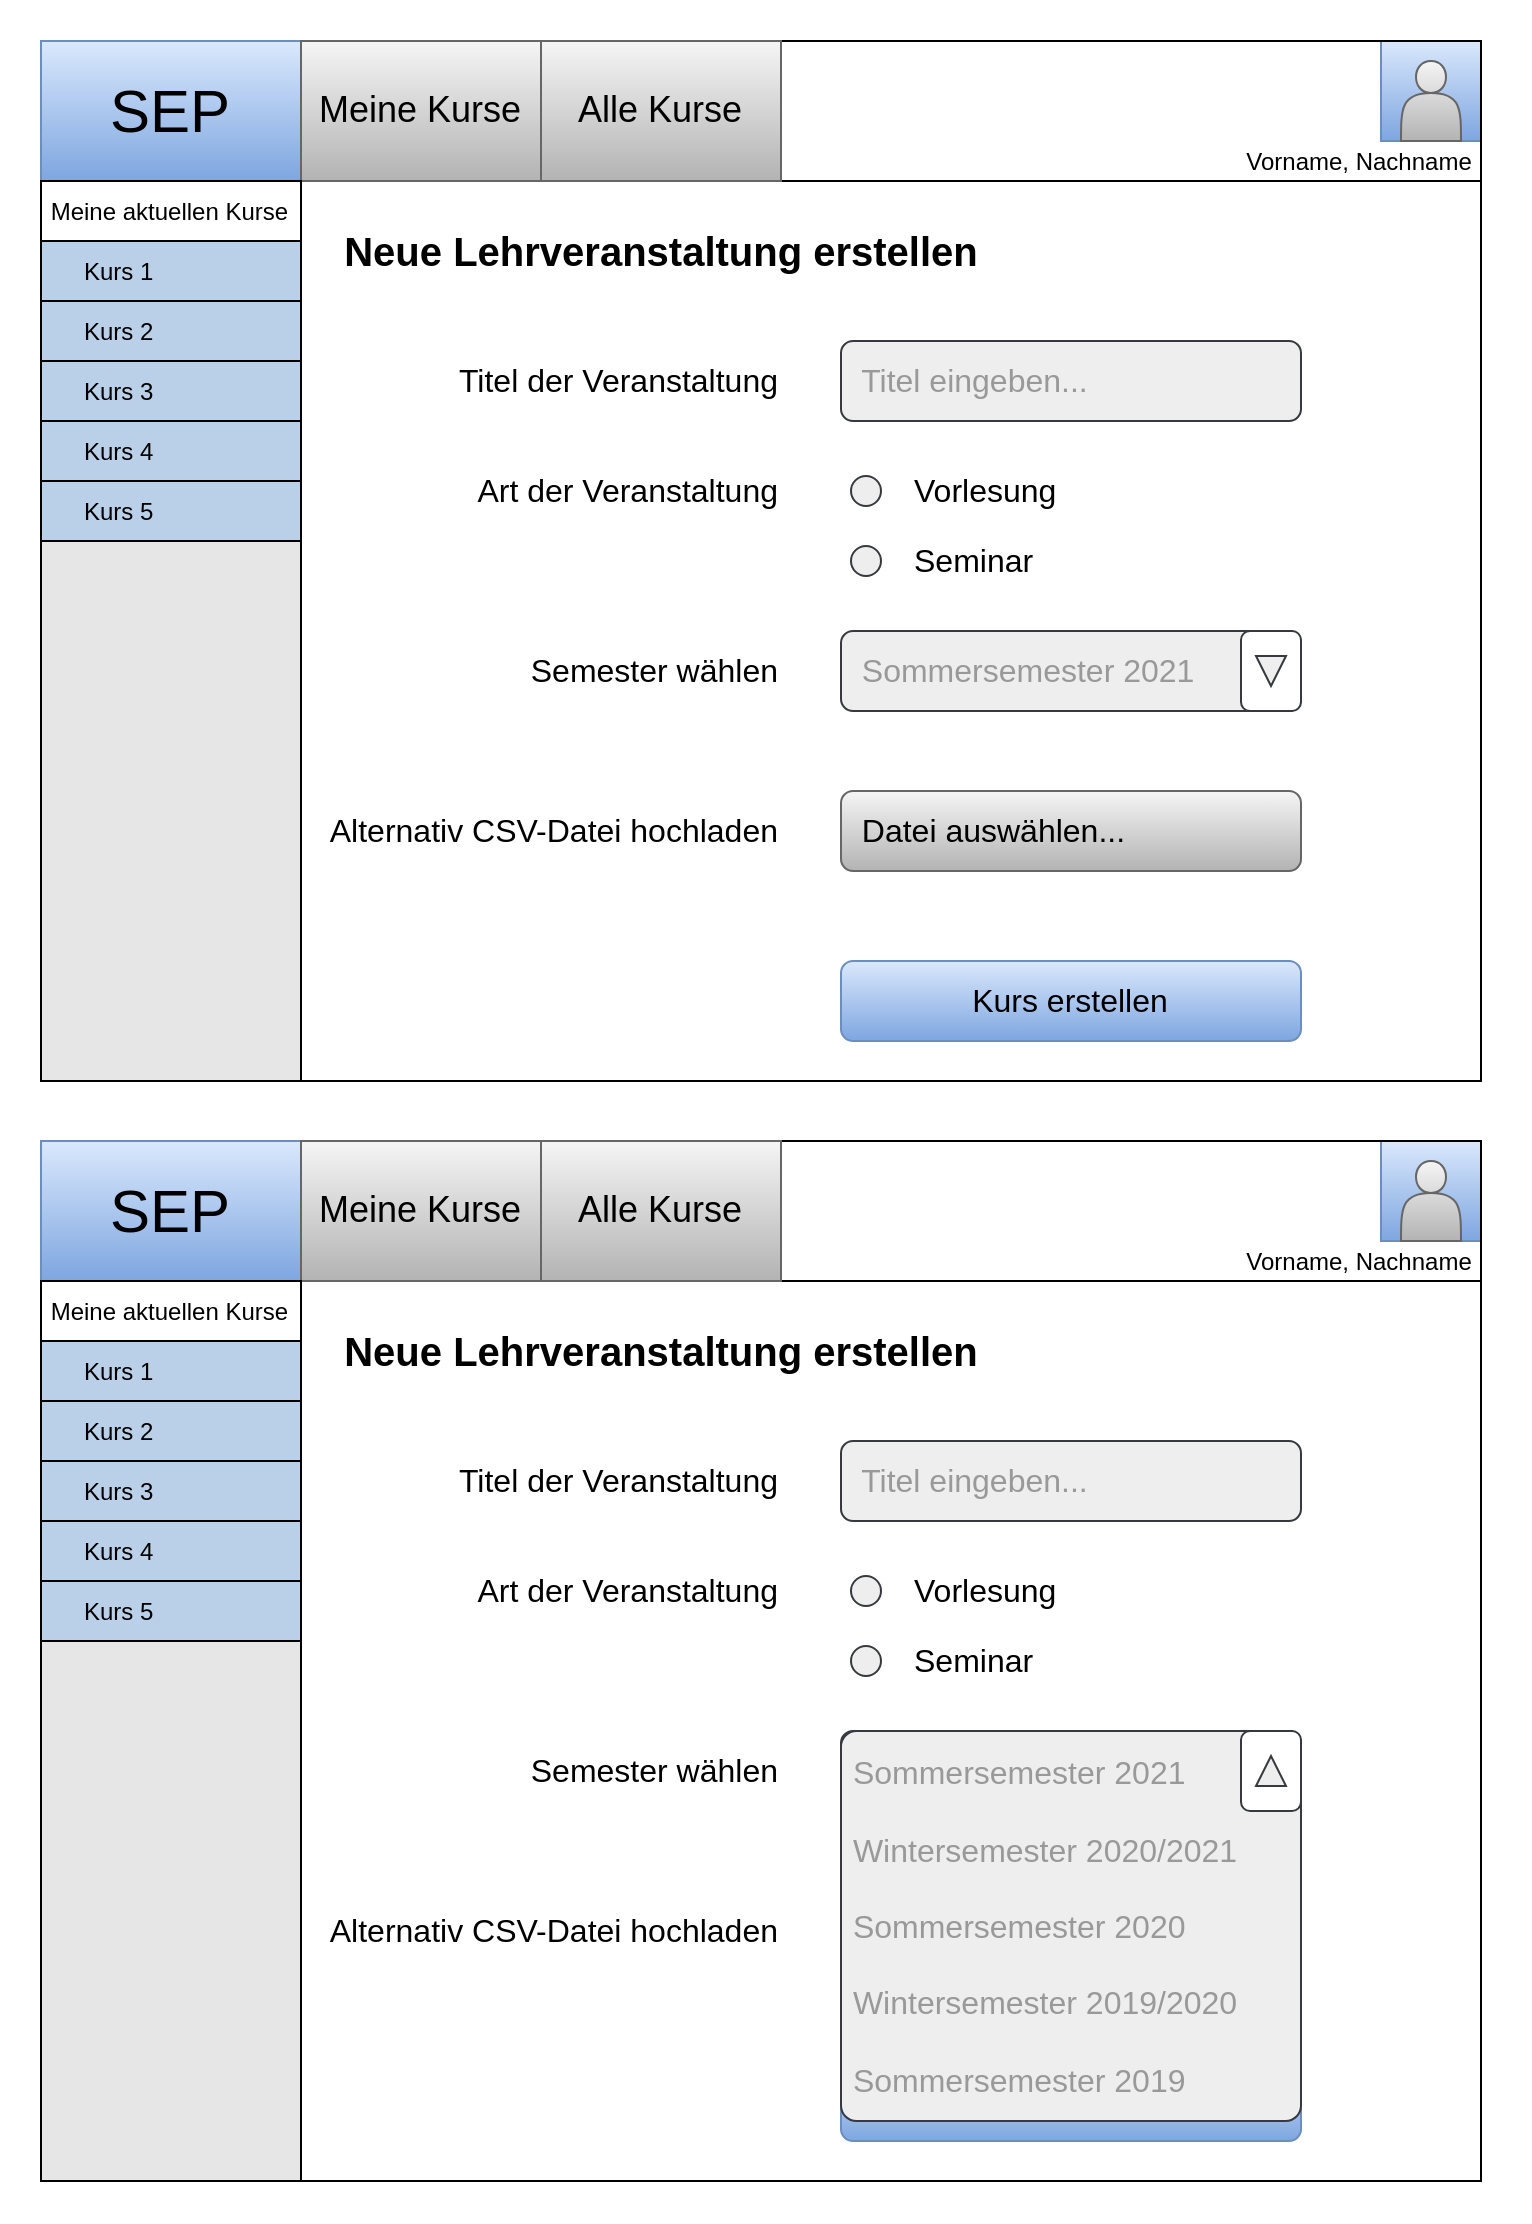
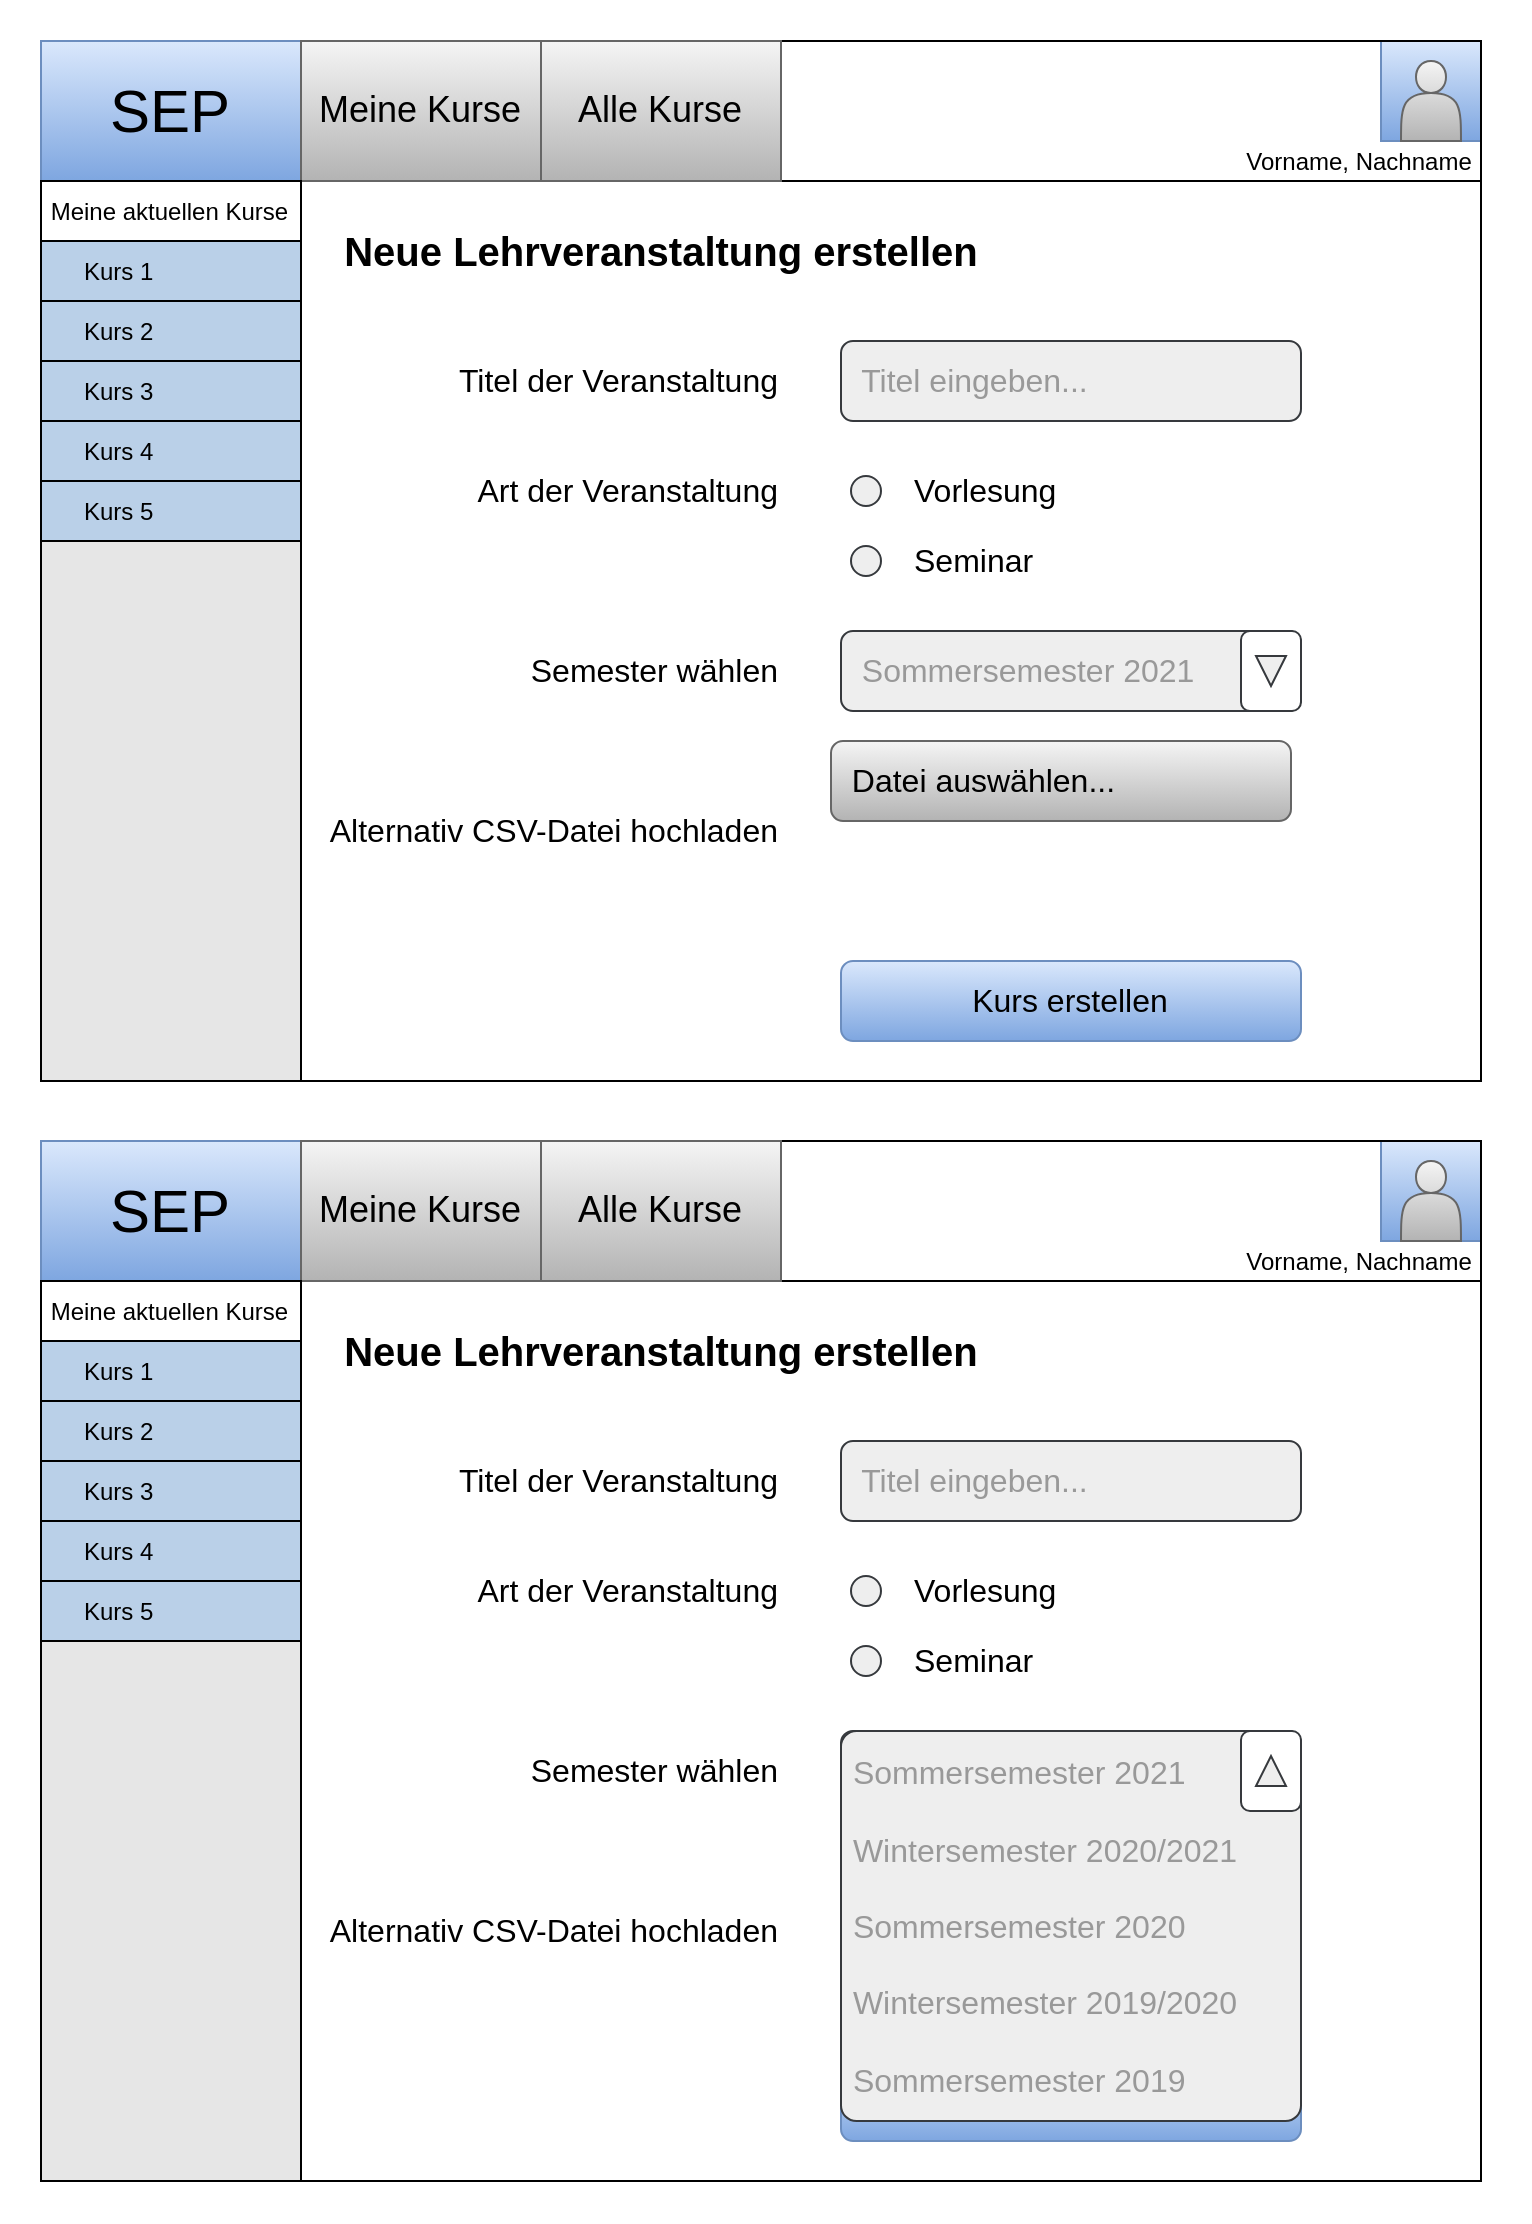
(1071, 831) -> (1061, 781)
